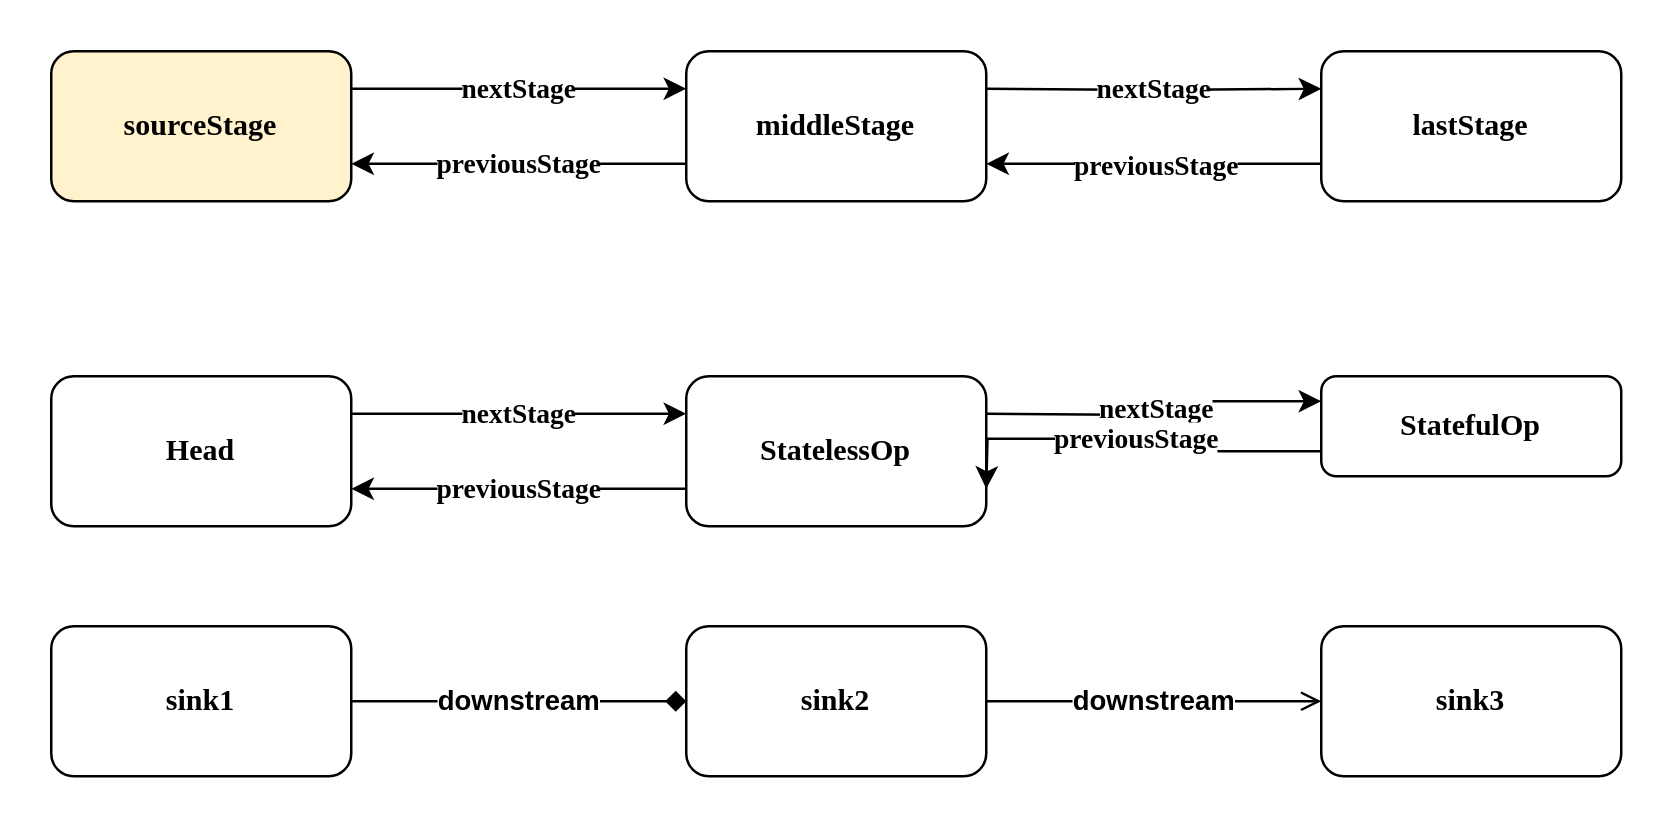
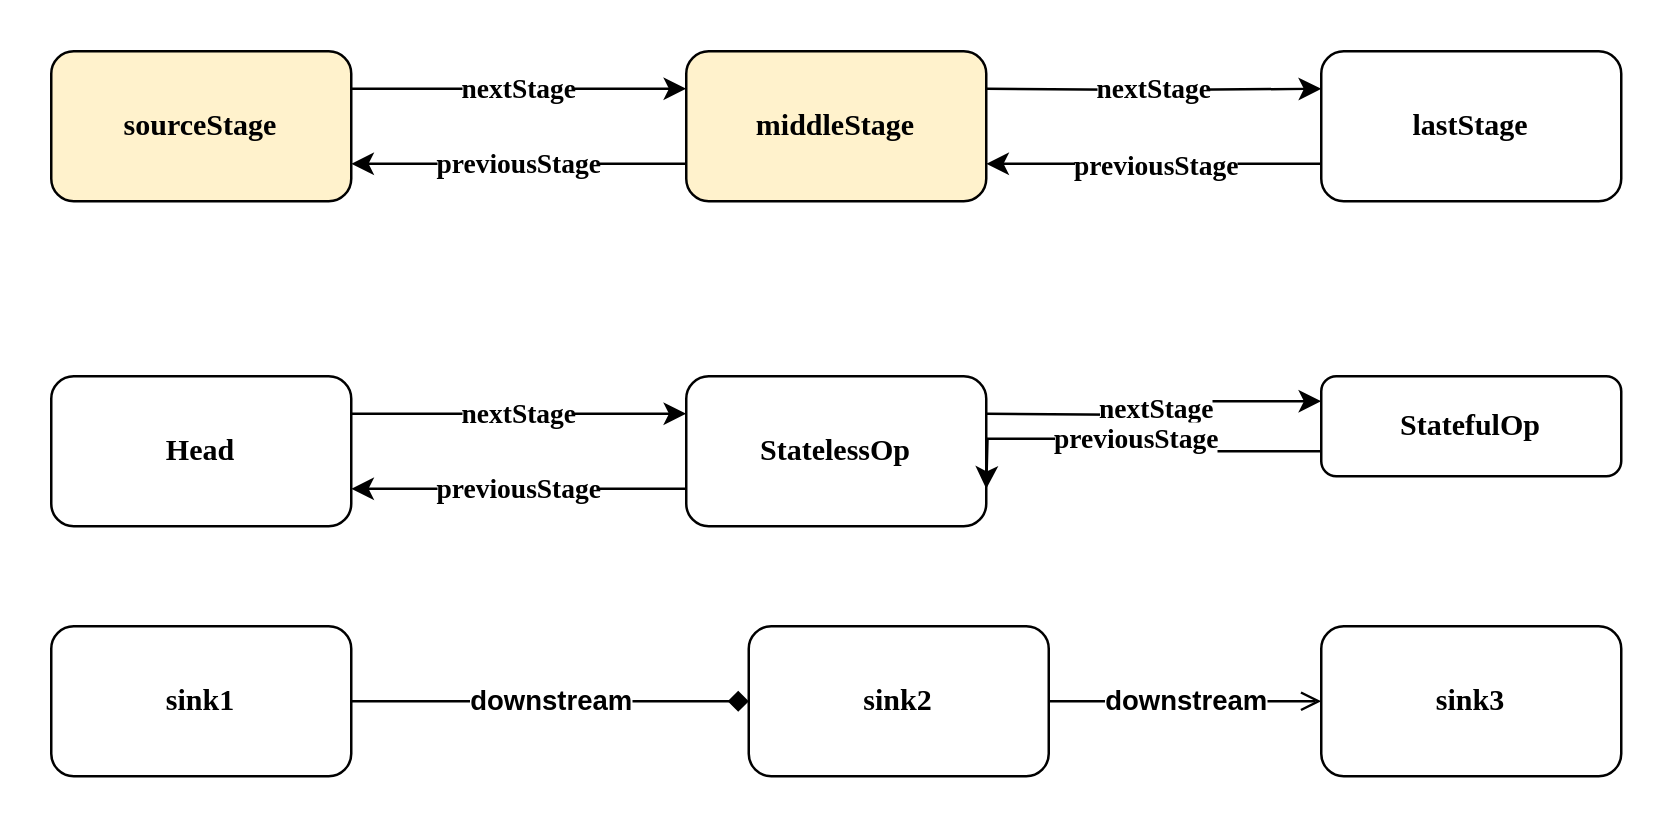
(836, 126) -> (836, 126)
(836, 701) -> (899, 701)
